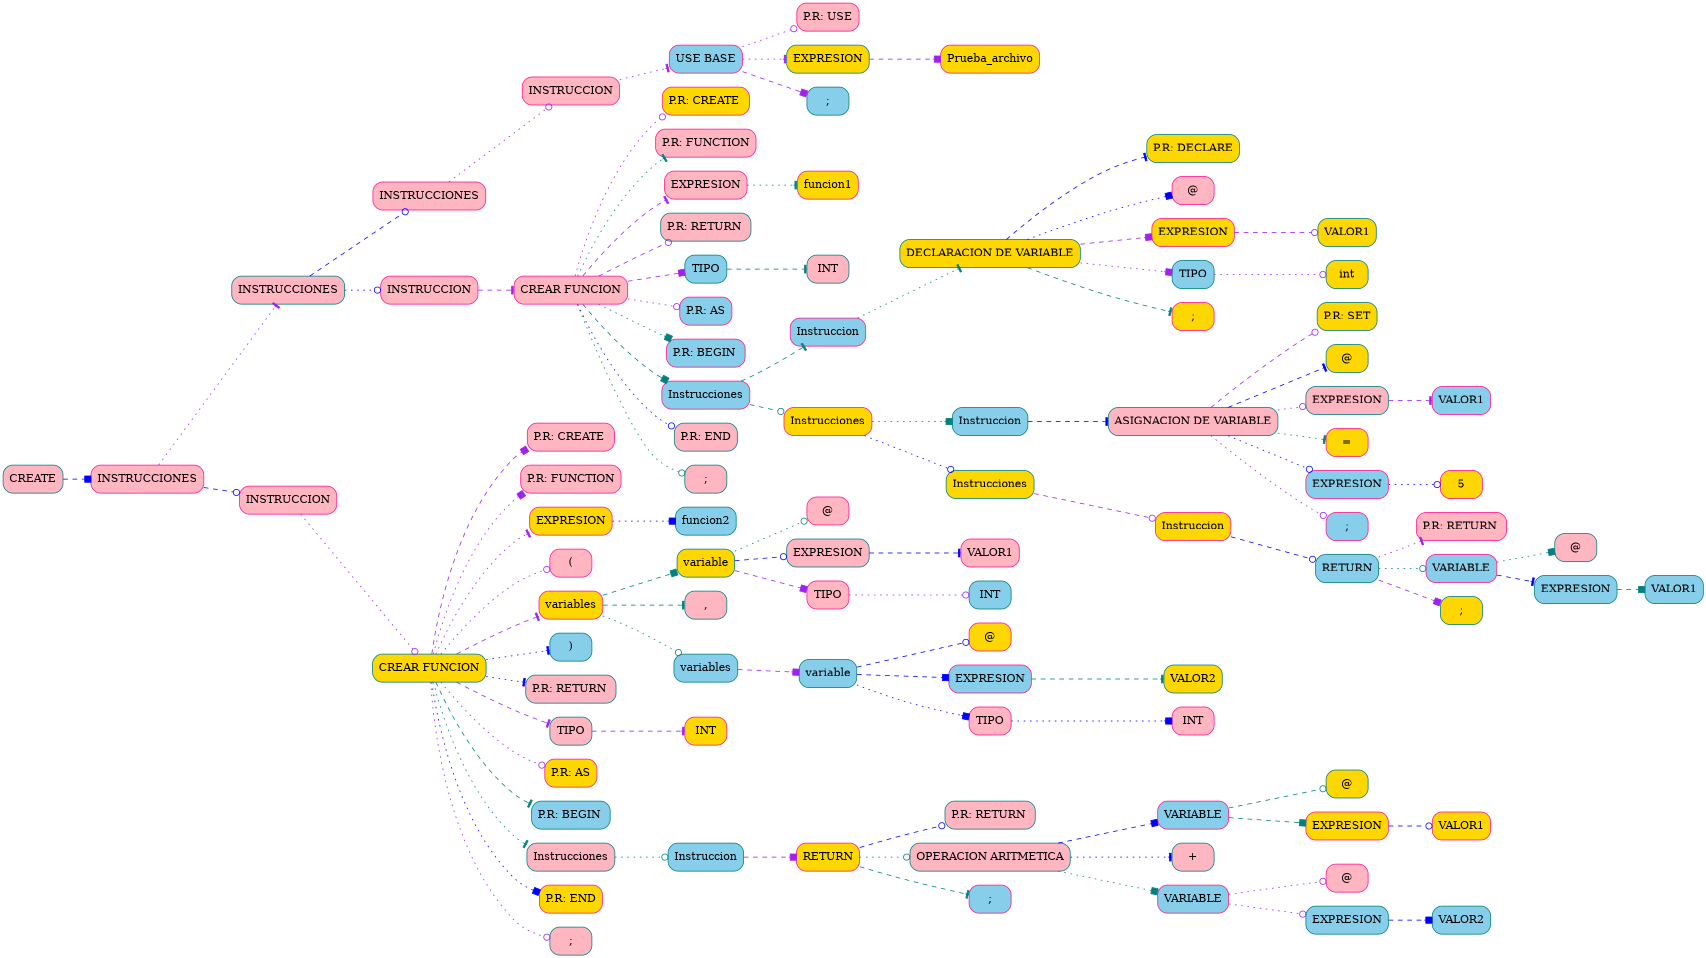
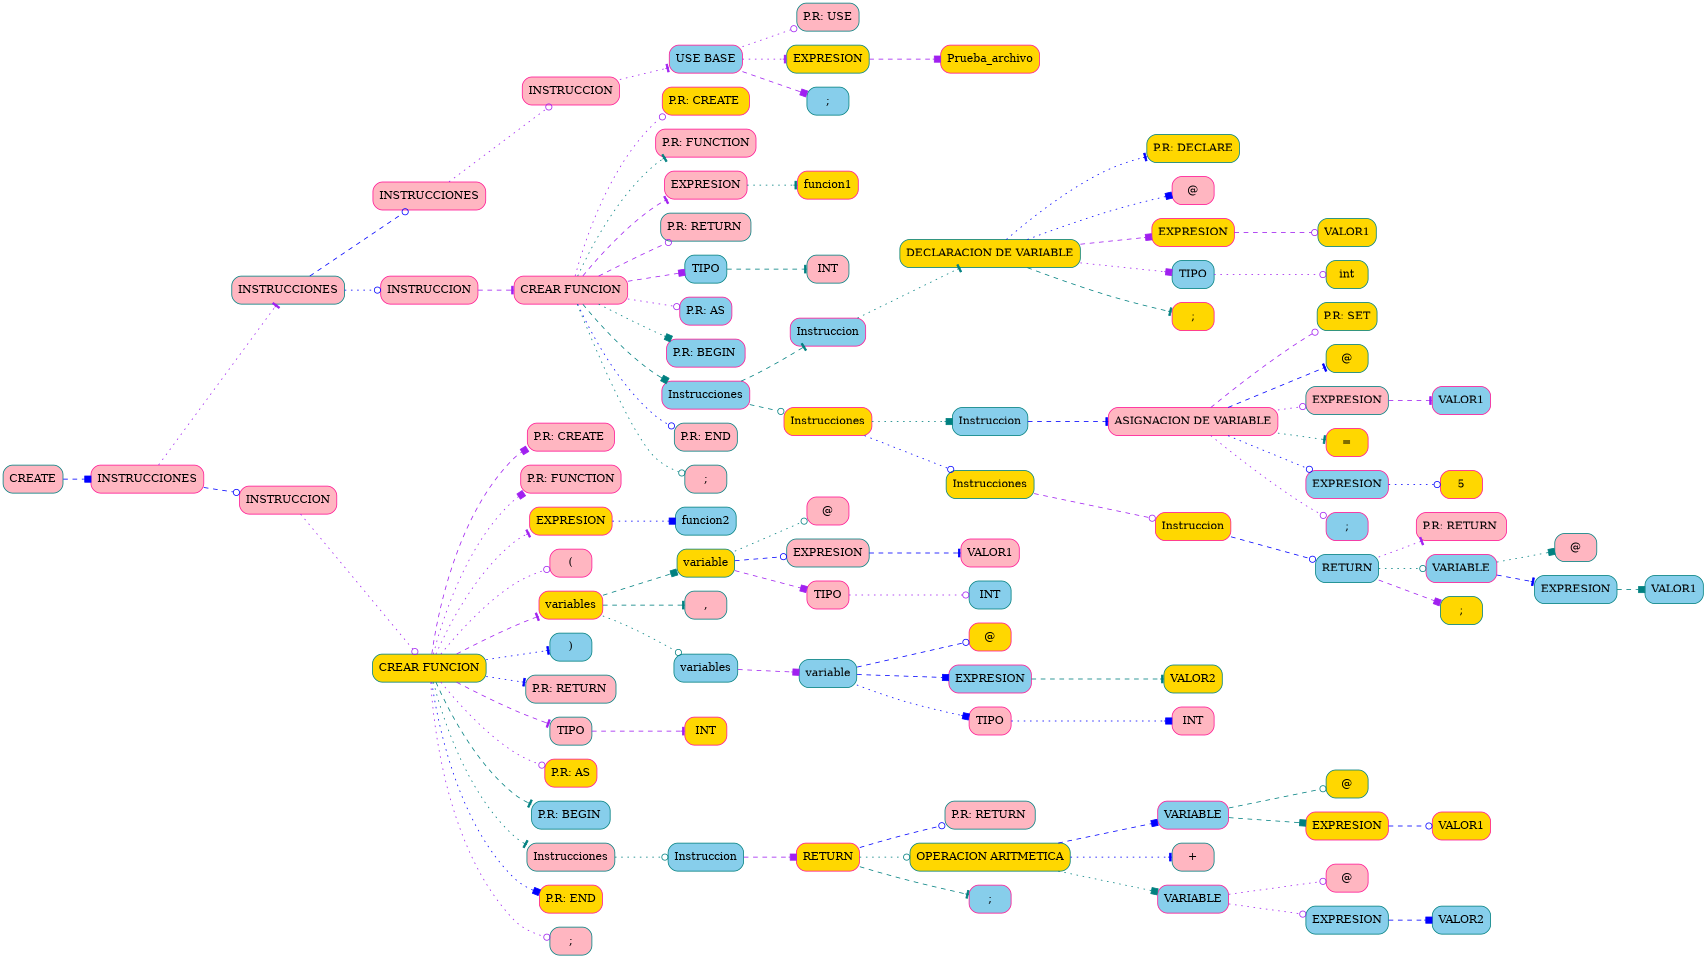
(828, 17) -> (828, 17)
(1070, 191) -> (1070, 191)
(1193, 422) -> (1193, 422)
(990, 857) -> (990, 857)
